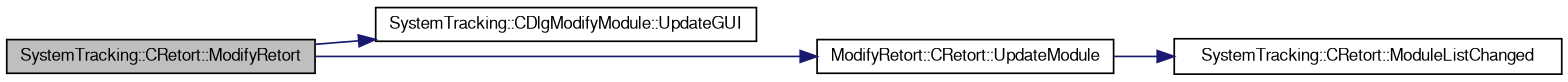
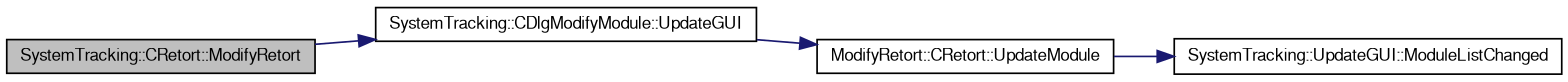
(558, 56) -> (778, 41)
(1368, 56) -> (1368, 56)
